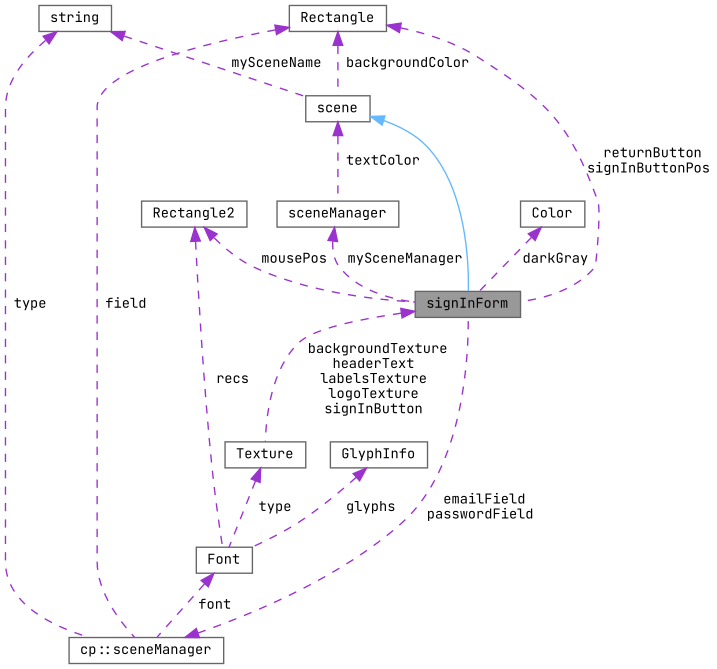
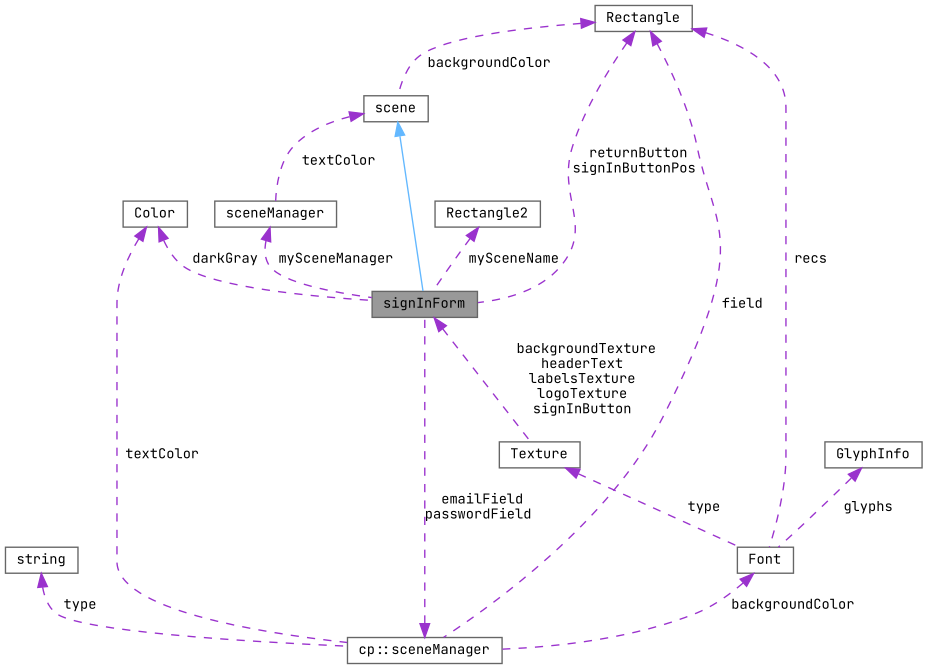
(215, 66) -> none
(291, 259) -> (510, 259)
(205, 395) -> (786, 269)
none -> (117, 525)
(211, 605) -> (789, 605)
